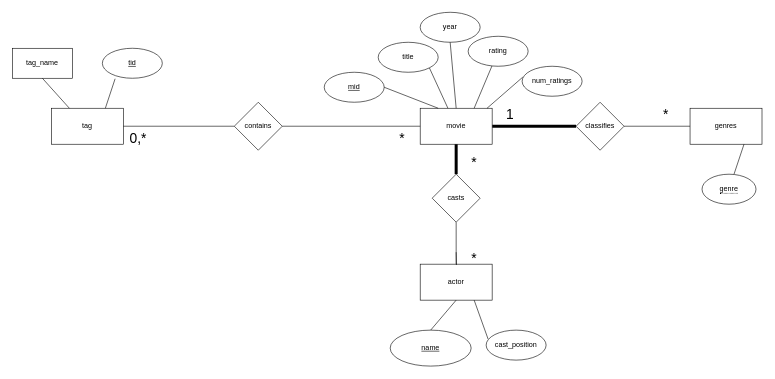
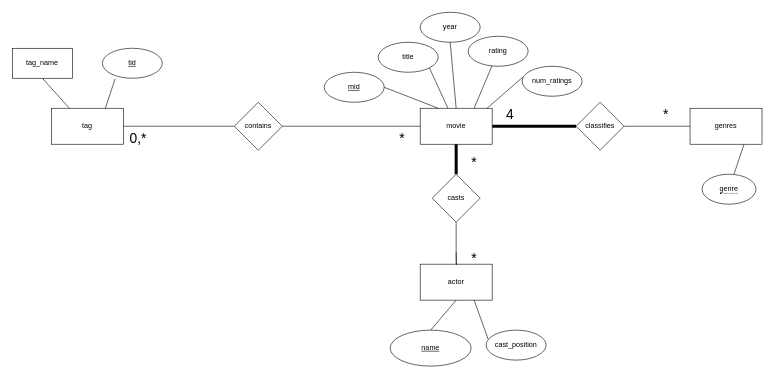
(510, 114) -> (510, 114)
